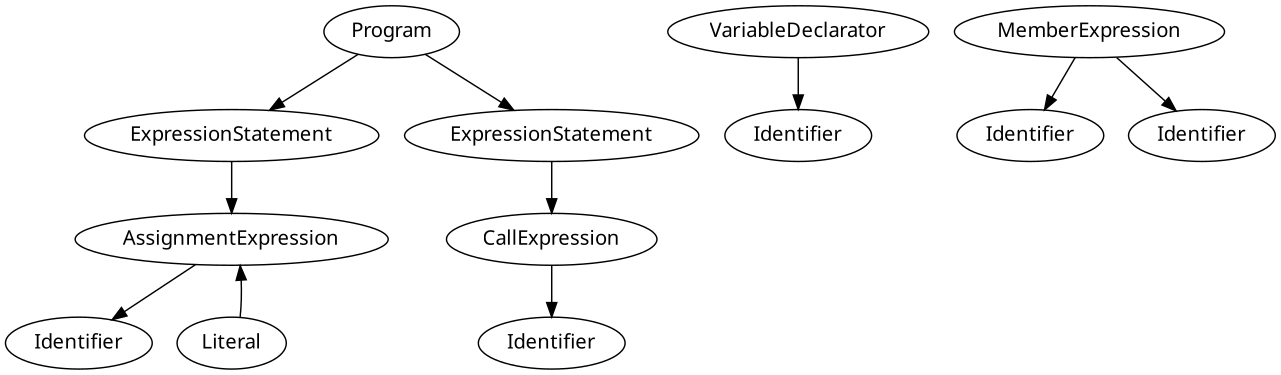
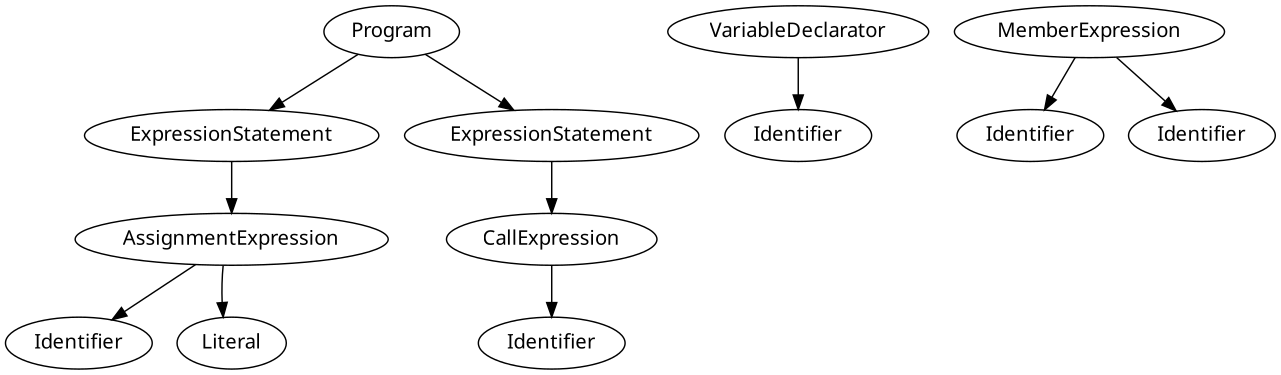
(241, 299) -> (222, 284)
